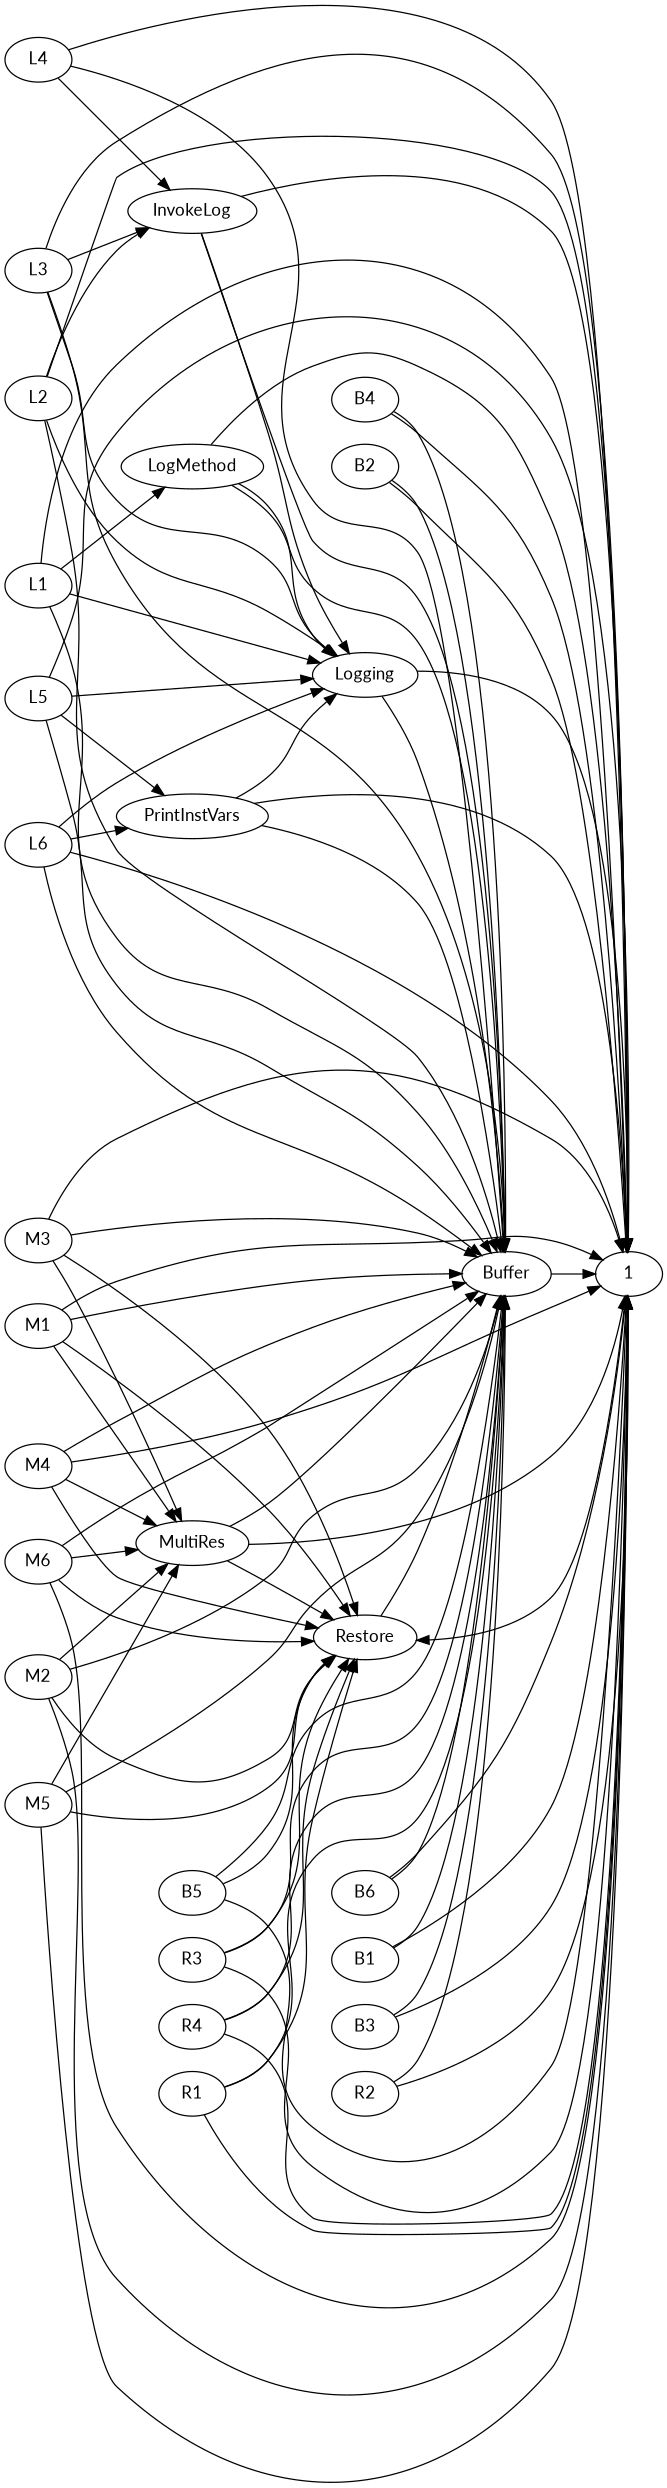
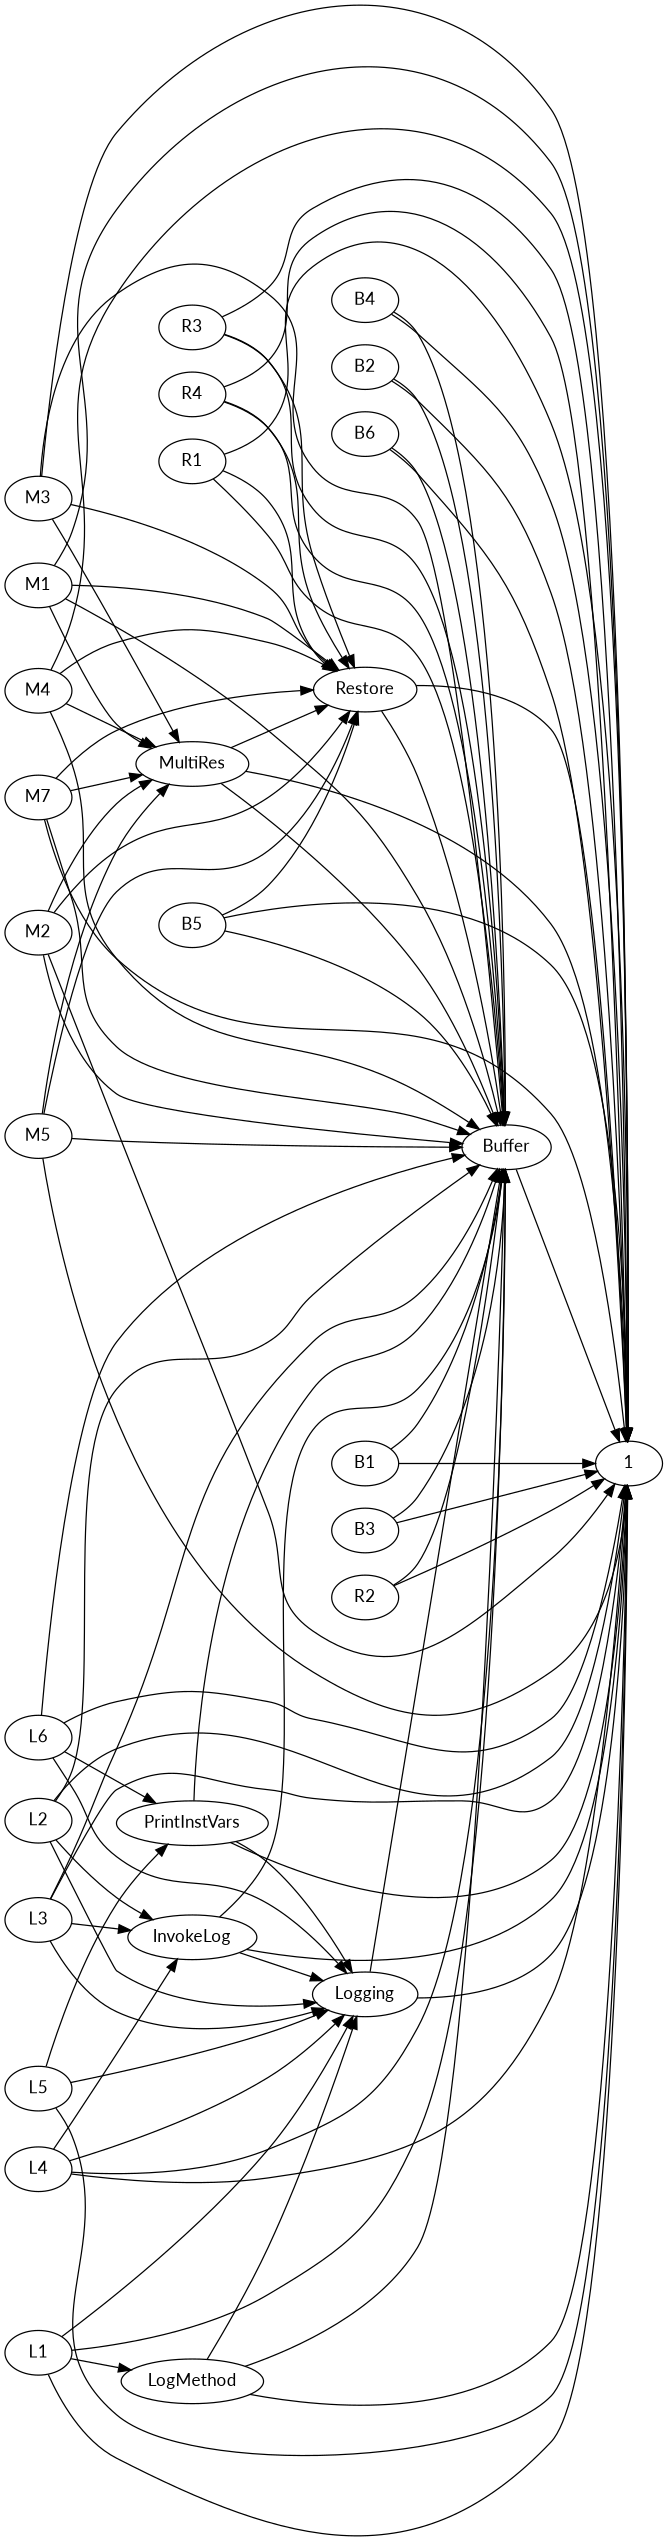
(189, 1035) -> none
(38, 1562) -> (38, 797)
(565, 1578) -> (600, 1004)
none -> (211, 2108)
